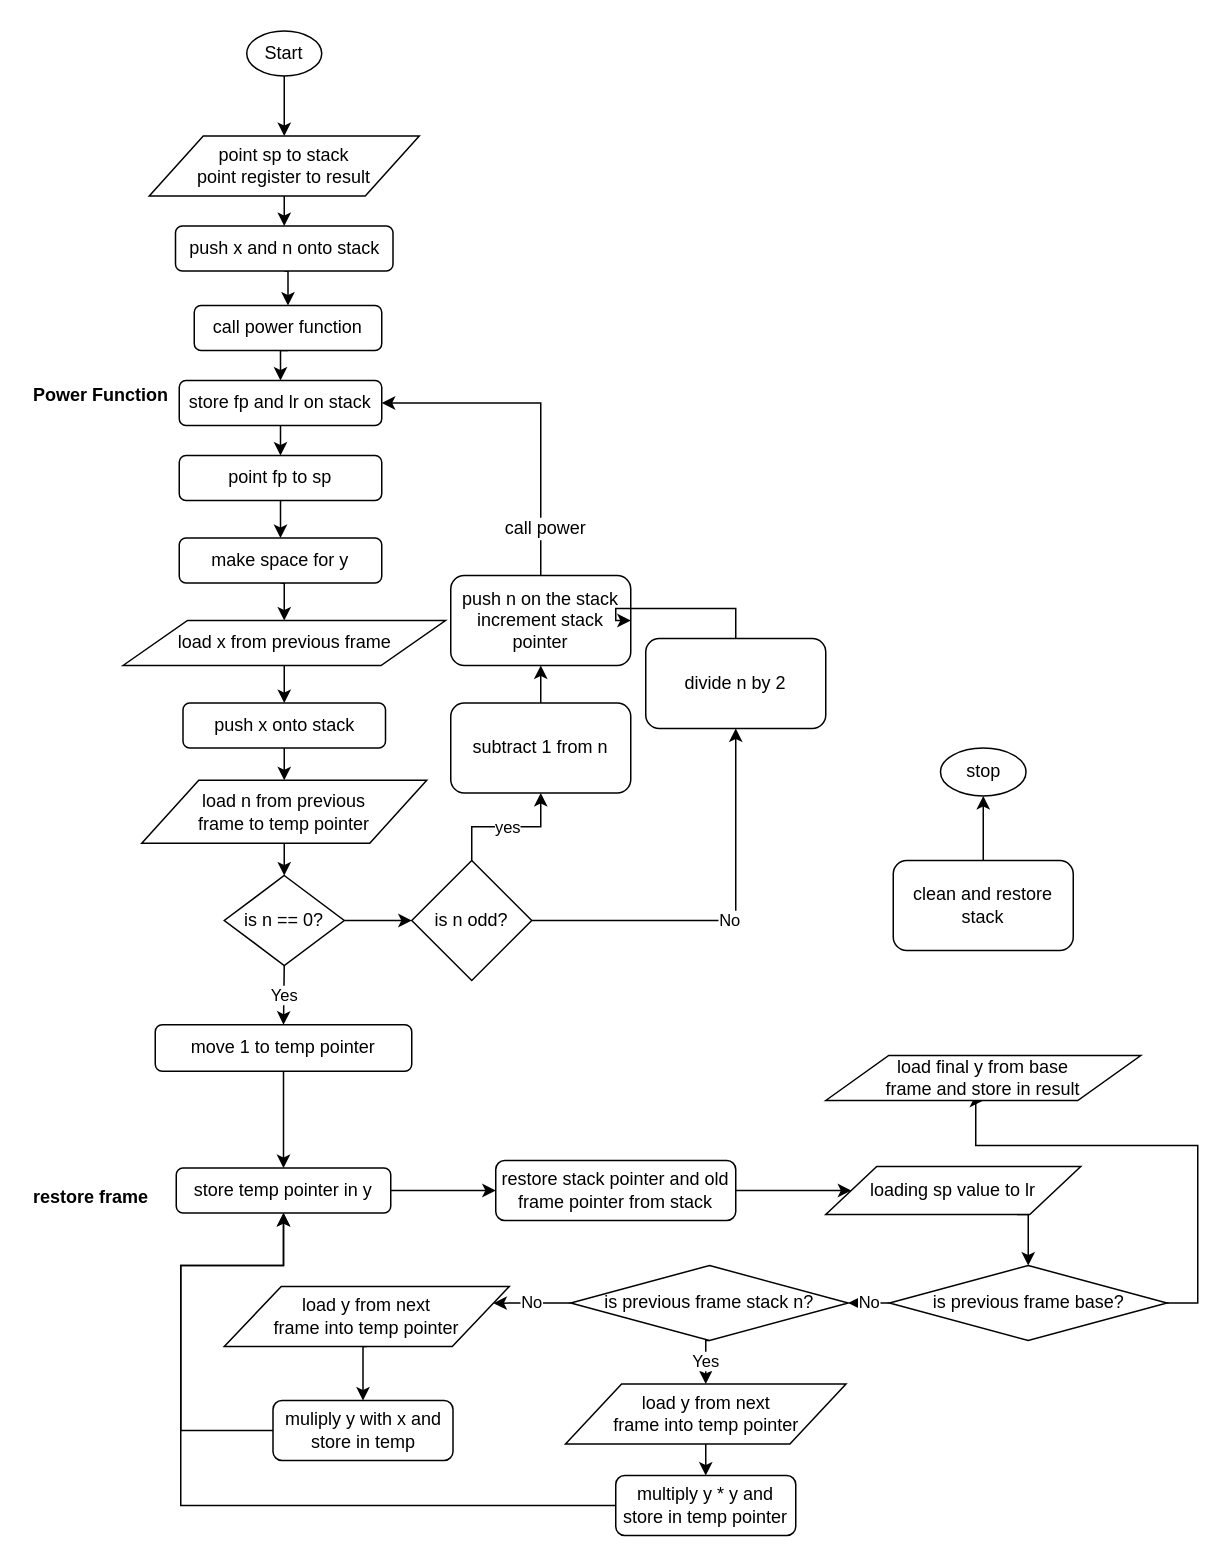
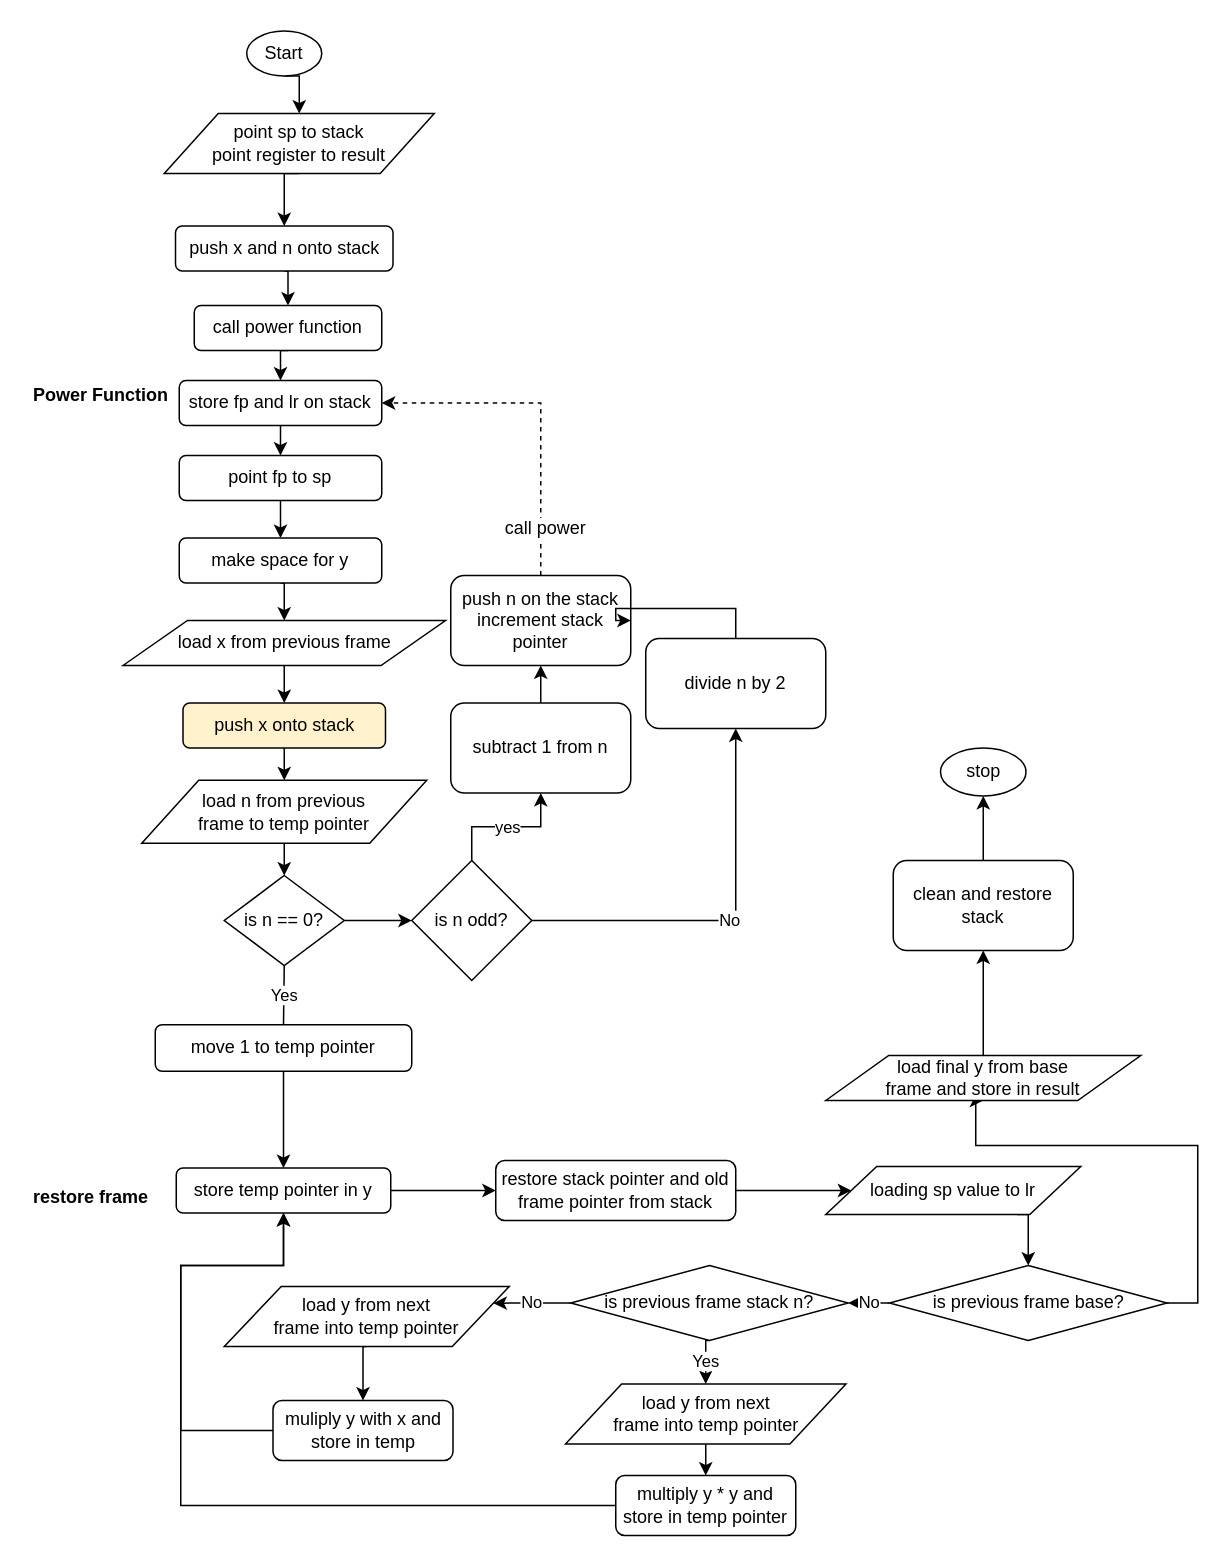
(284, 166) -> (299, 143)
(524, 403) -> (524, 403)
(284, 725) -> (284, 725)
none -> (983, 1008)
(284, 1013) -> (284, 1017)
